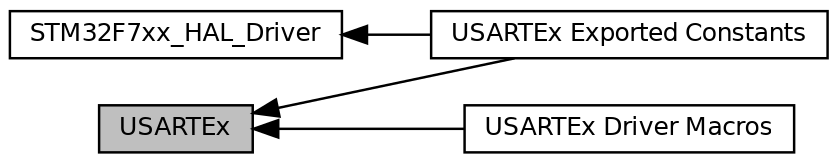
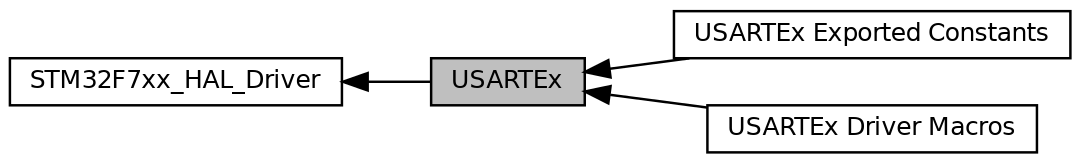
(399, 35) -> (400, 82)
